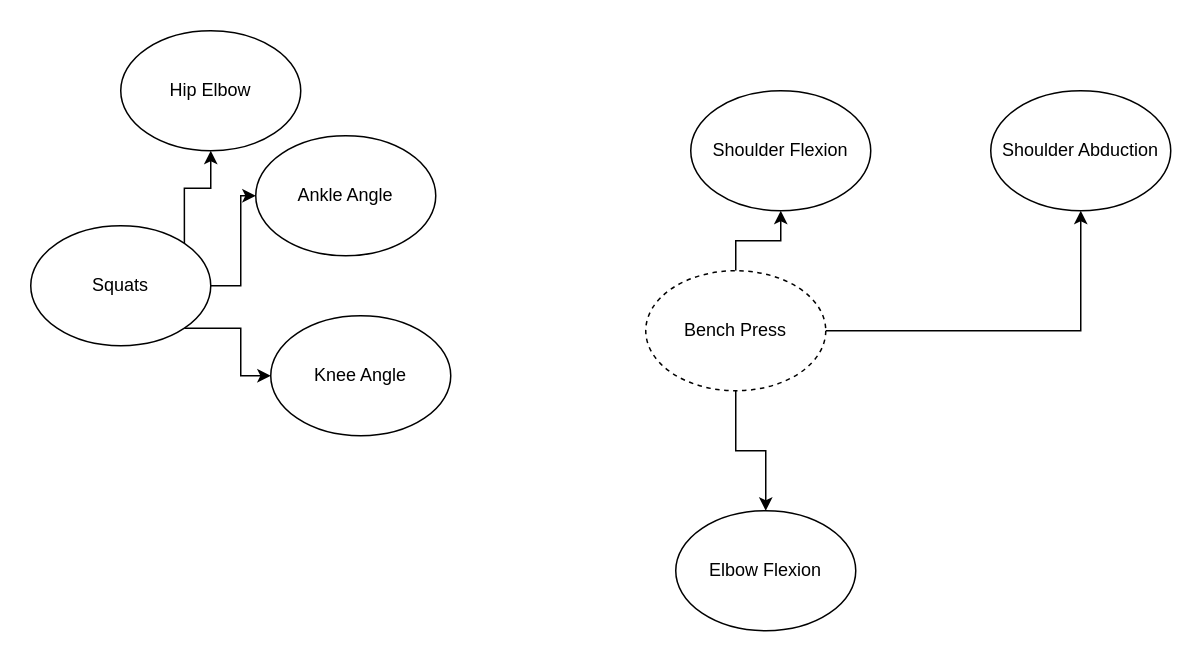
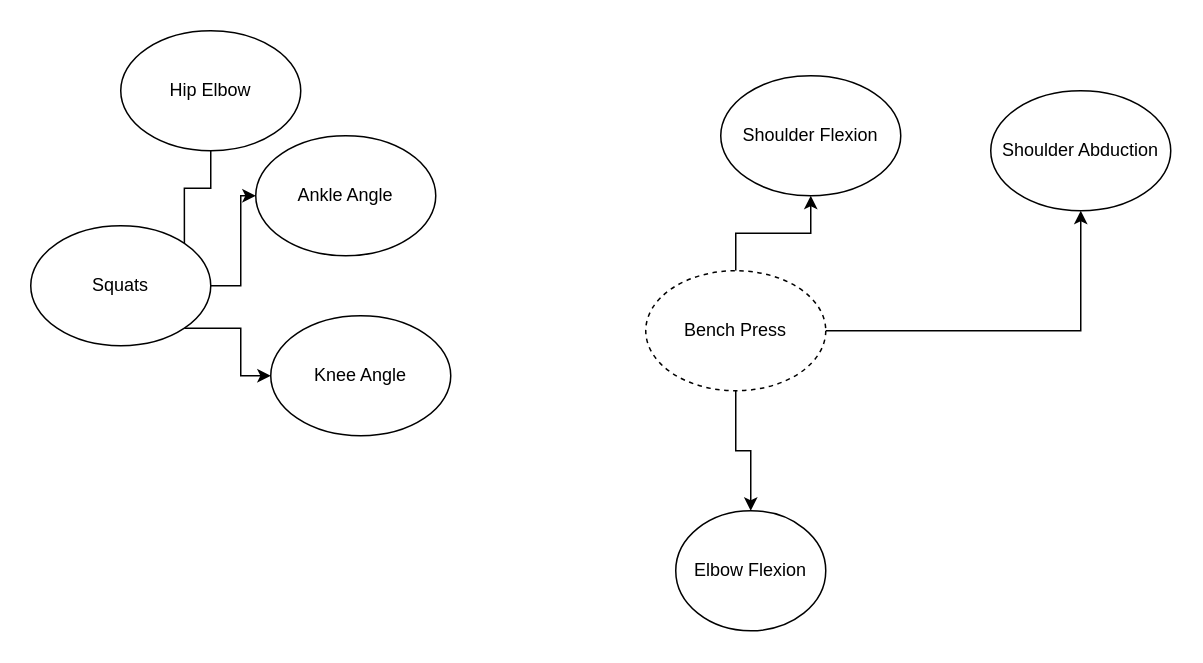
(781, 151) -> (811, 136)
(211, 162) -> (211, 157)
(766, 571) -> (751, 571)
